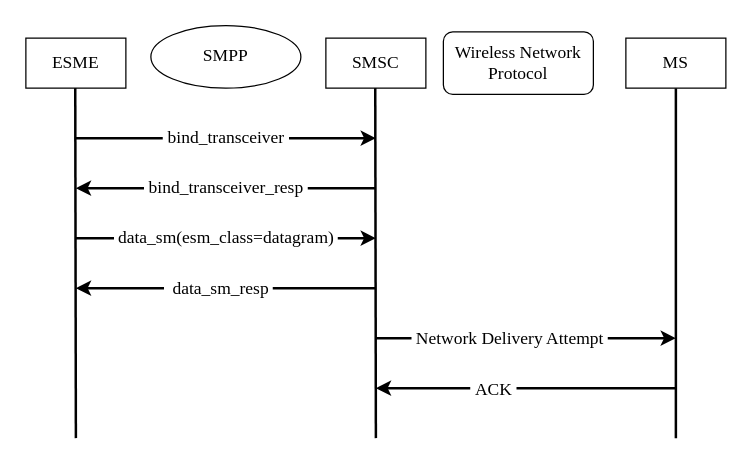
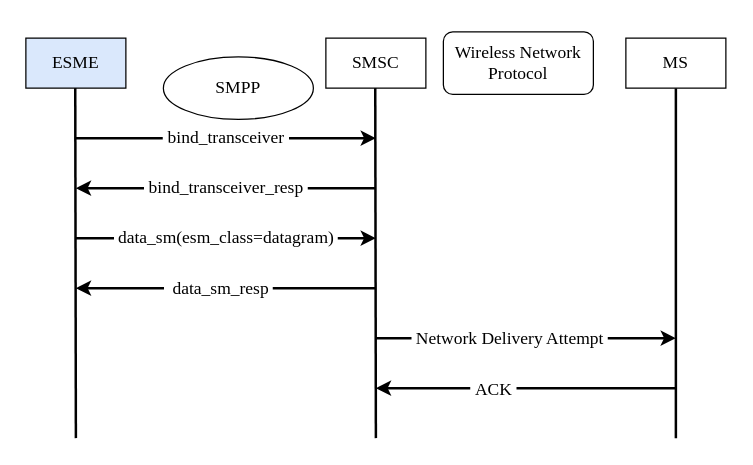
(226, 57) -> (238, 88)
(76, 63) -> (76, 63)
